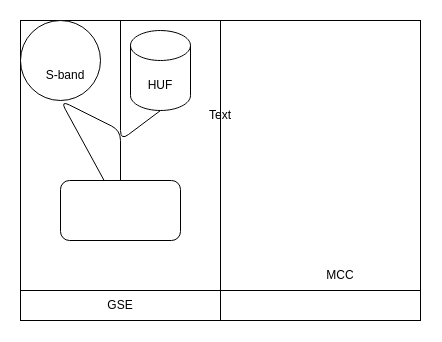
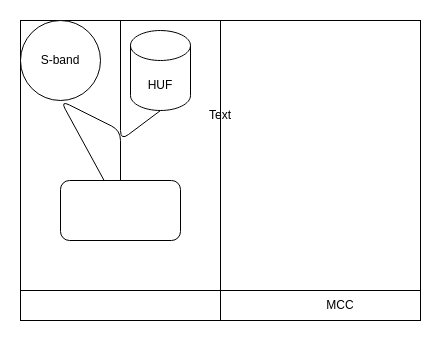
(66, 76) -> (61, 61)
(341, 276) -> (341, 306)
(121, 306) -> none
